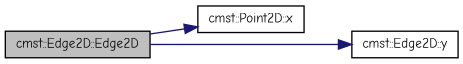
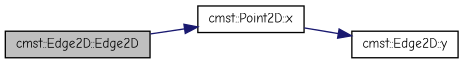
(244, 44) -> (321, 31)
